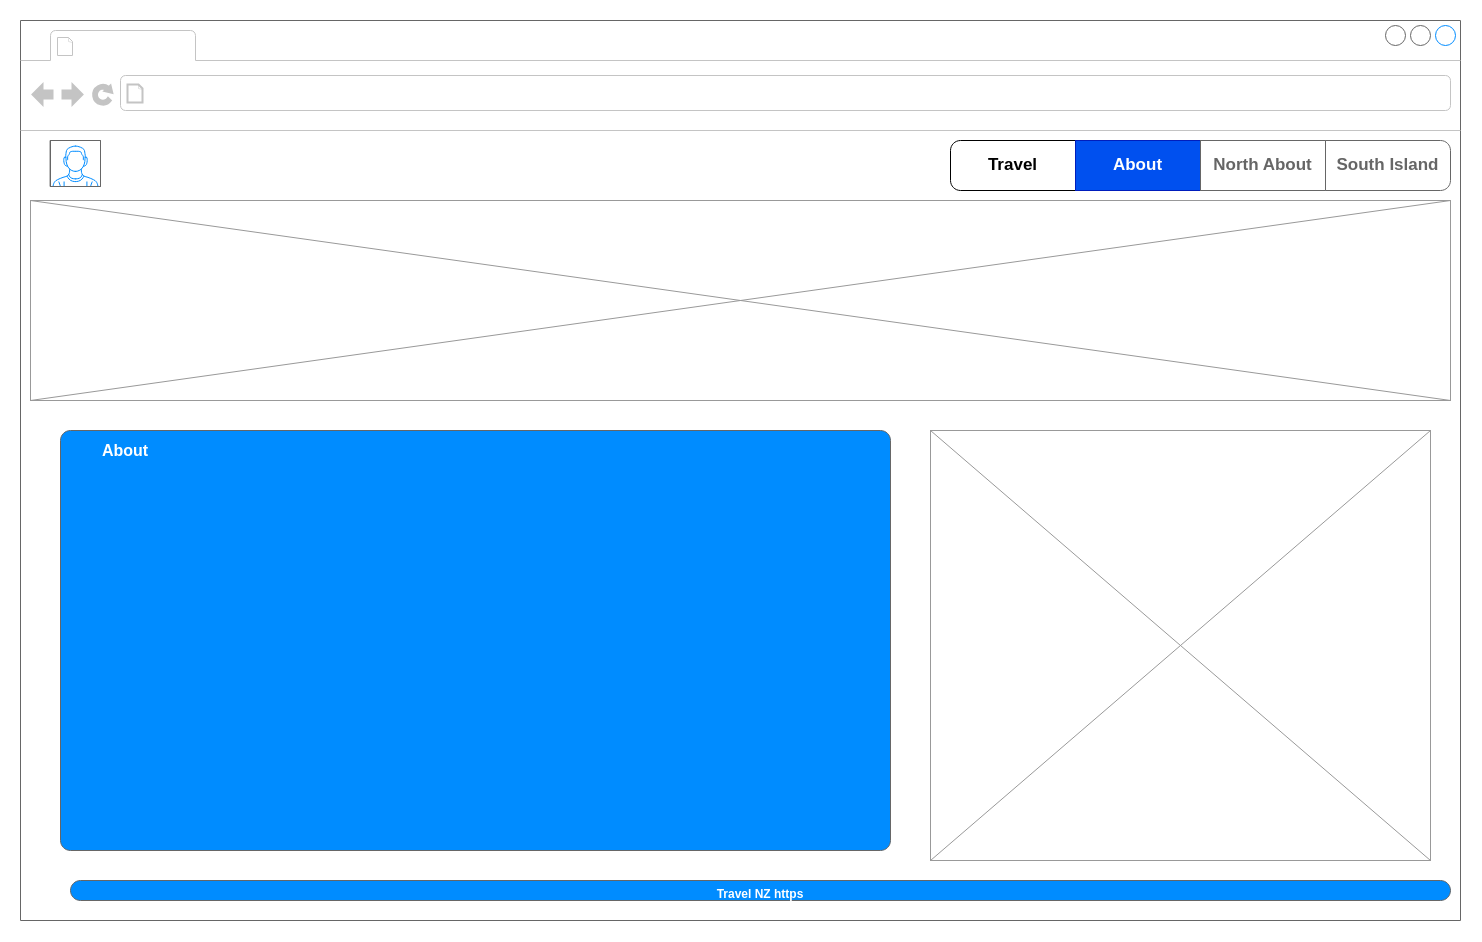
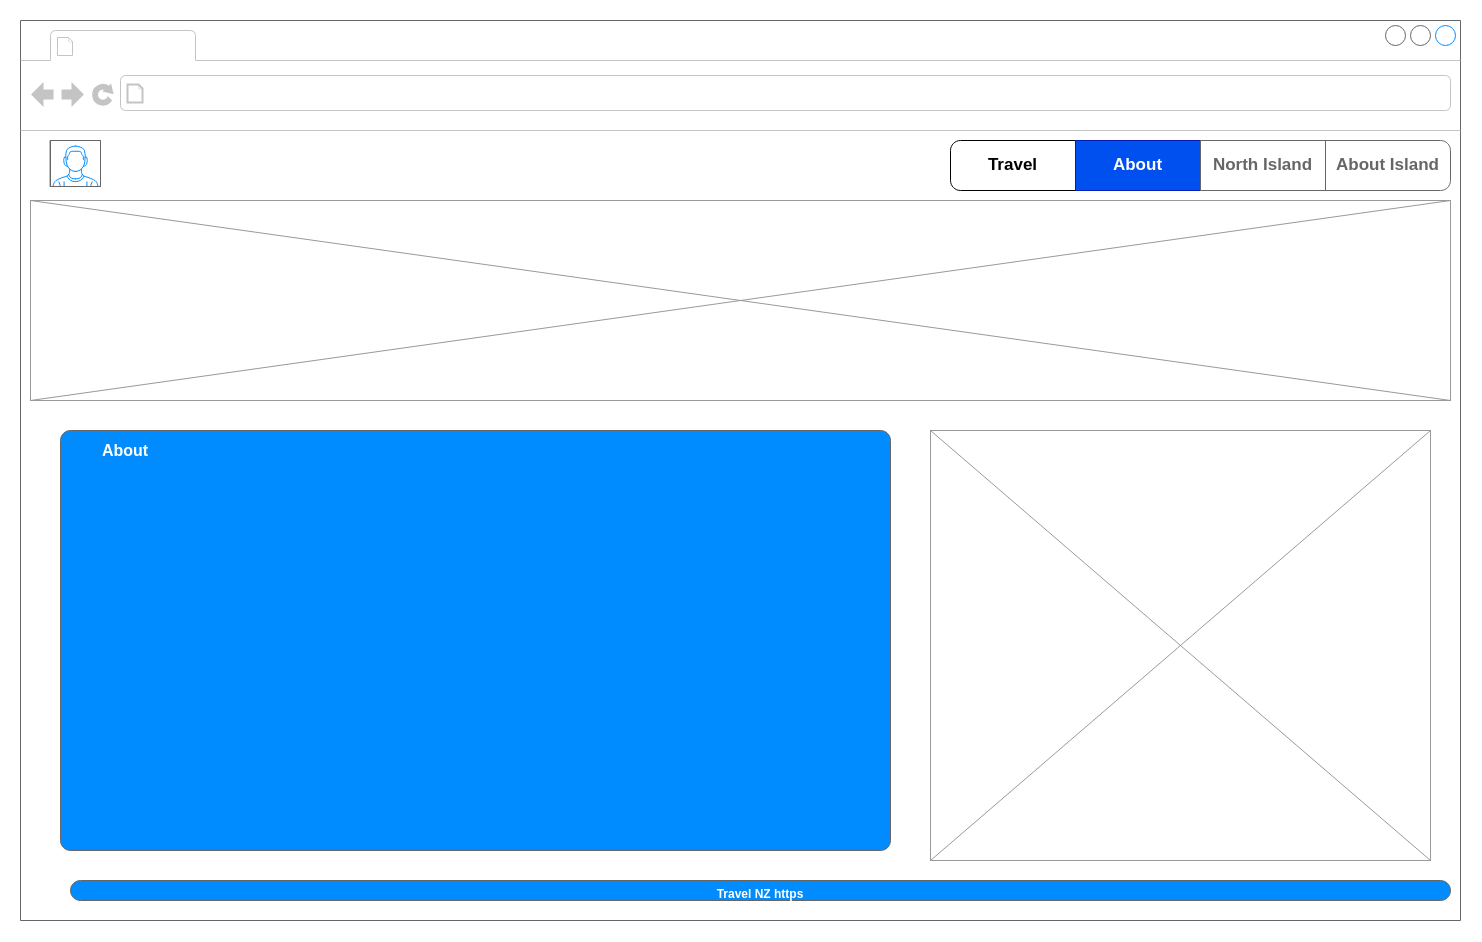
(1263, 166) -> (1263, 166)
(1388, 166) -> (1388, 166)
